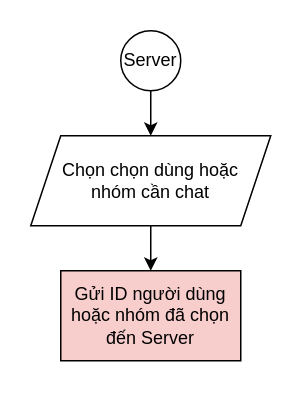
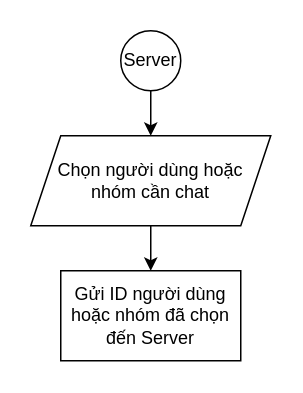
(151, 181) -> (151, 181)
(151, 316) -> (151, 316)
